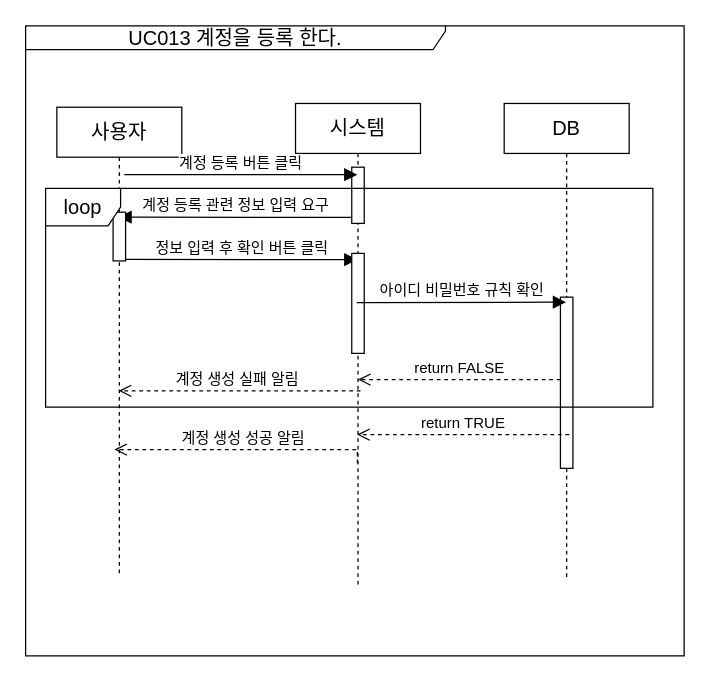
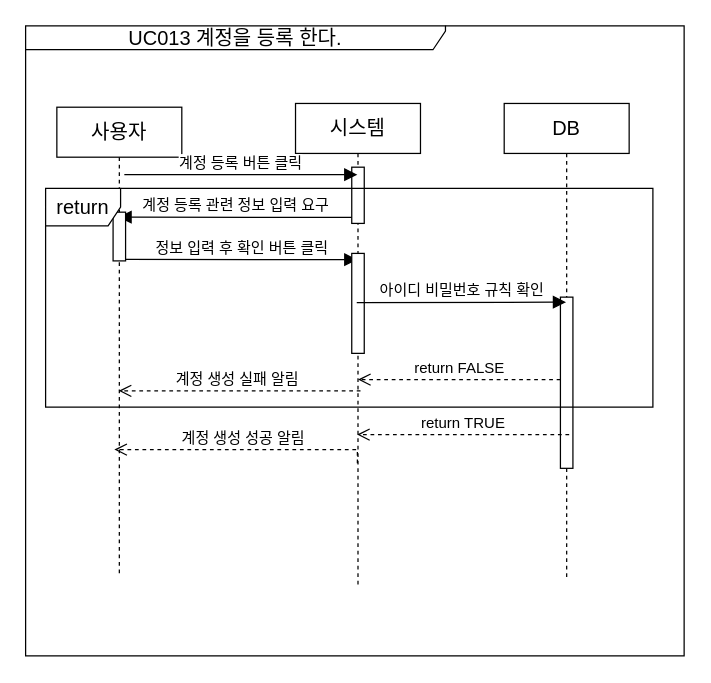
(83, 207) -> (83, 207)
